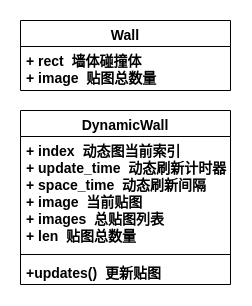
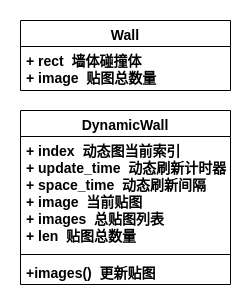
(99, 273) -> (93, 273)
